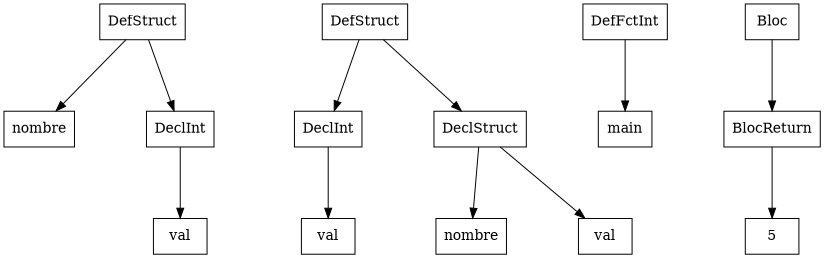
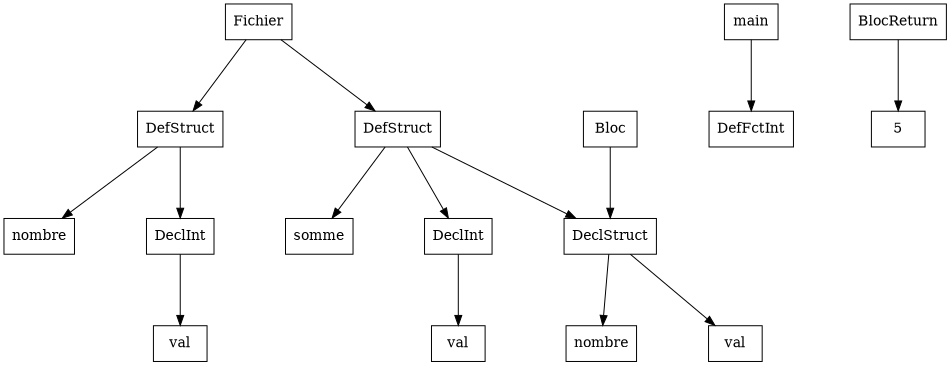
none -> (259, 22)
(625, 70) -> (751, 70)
(772, 70) -> (610, 178)
none -> (319, 236)
